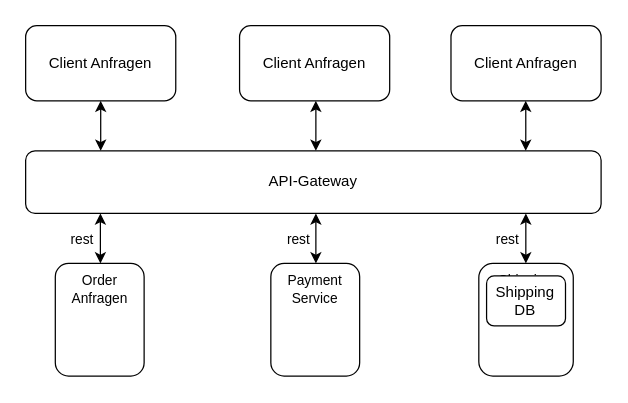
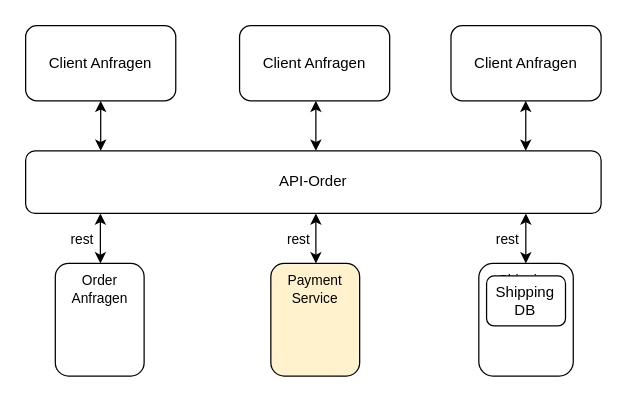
(313, 182) -> (313, 182)
(315, 319) -> (315, 319)
